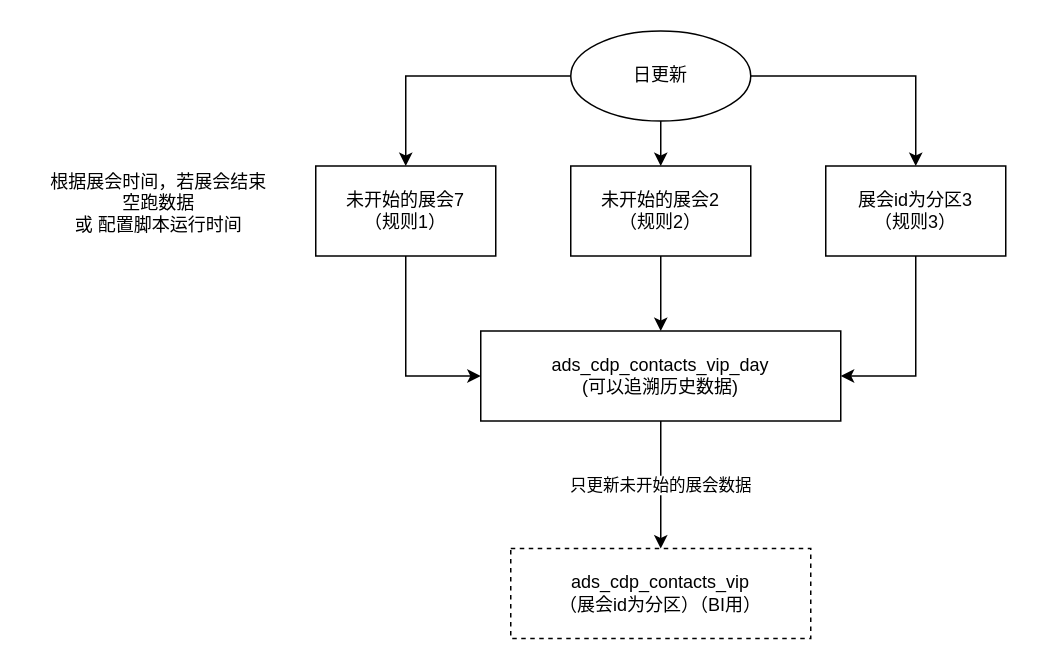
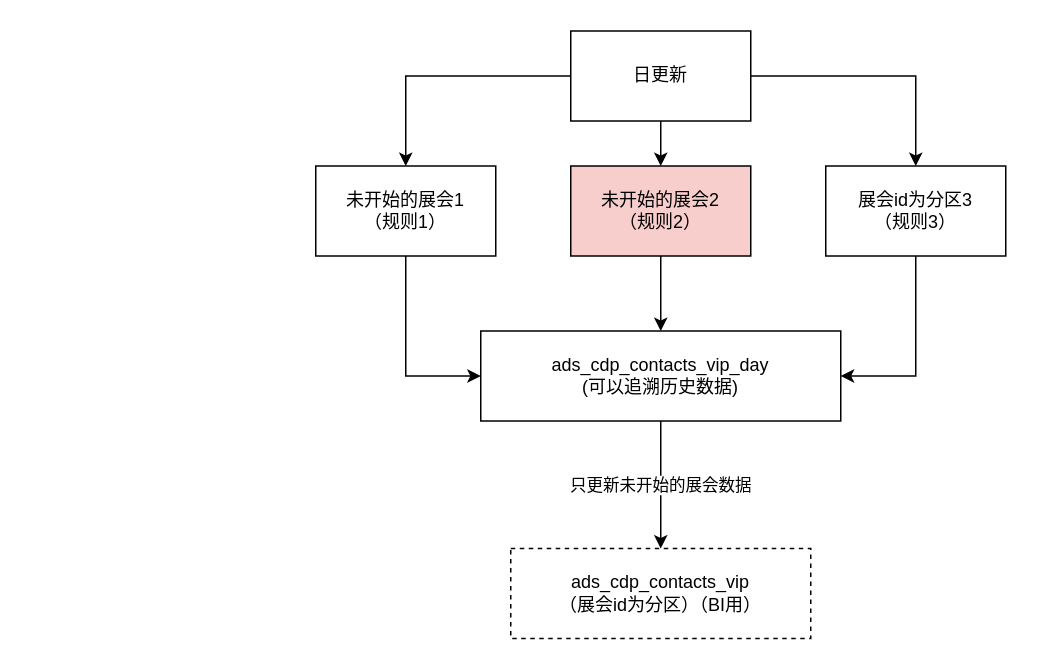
(661, 76) -> (661, 76)
(158, 203) -> none
(406, 211) -> (406, 211)
(661, 211) -> (661, 211)
